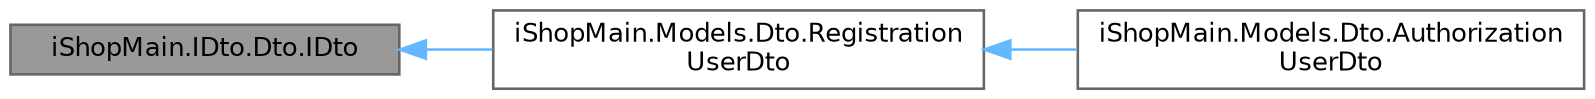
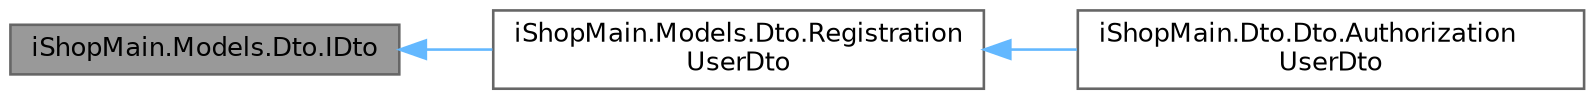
(205, 50) -> (205, 50)
(1331, 50) -> (1331, 50)
